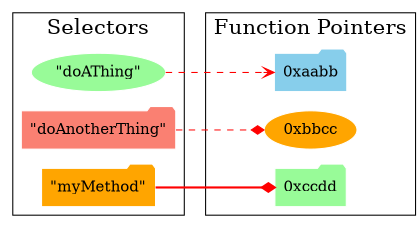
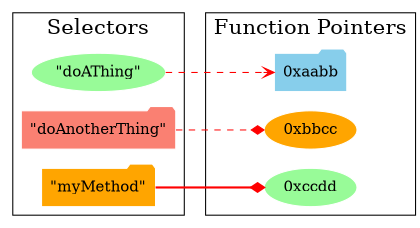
(311, 187) -> (311, 187)
